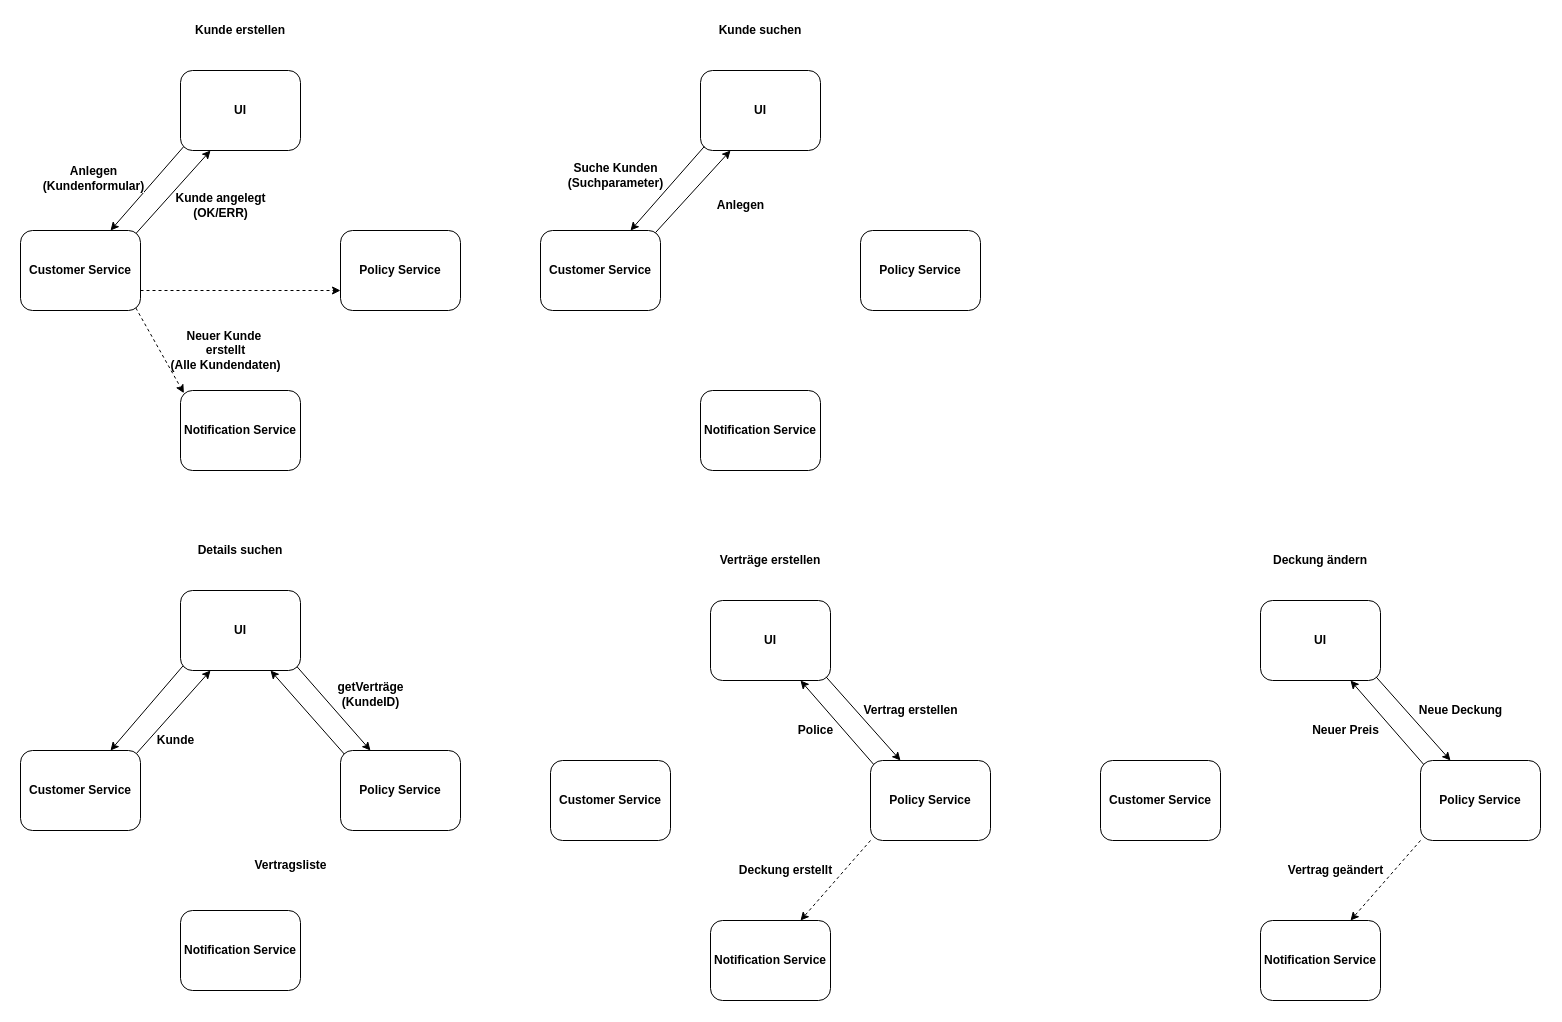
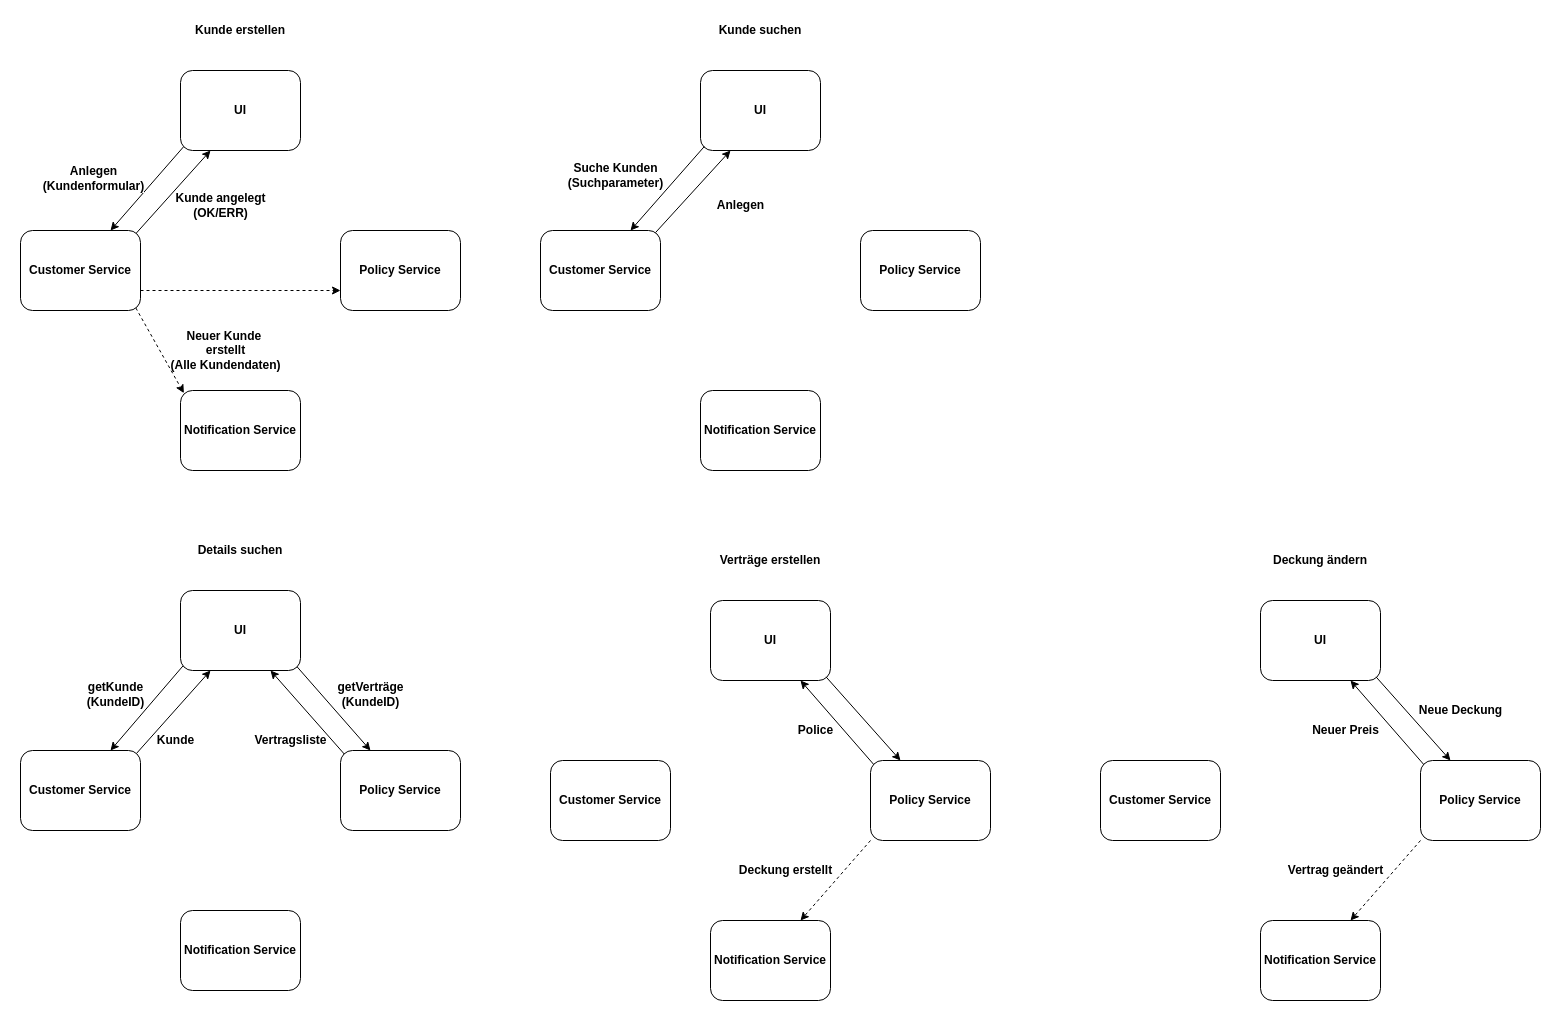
none -> (116, 695)
(911, 711) -> none
(291, 866) -> (291, 741)
